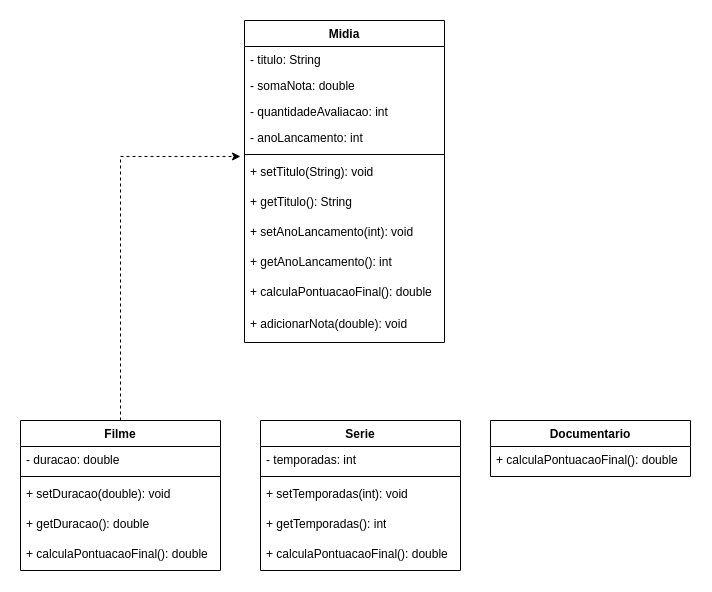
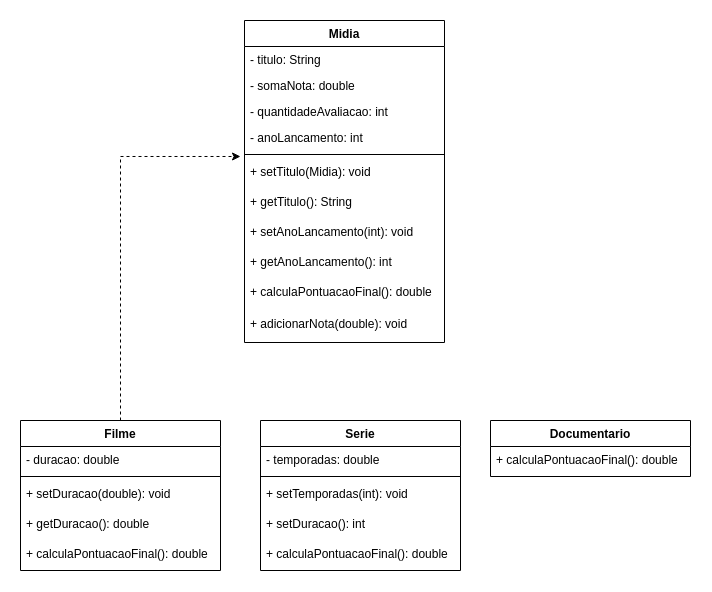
(324, 173) -> (319, 173)
(317, 461) -> (327, 461)
(334, 525) -> (324, 525)
